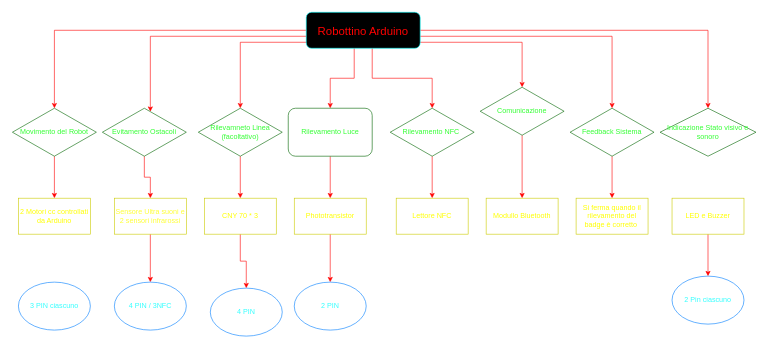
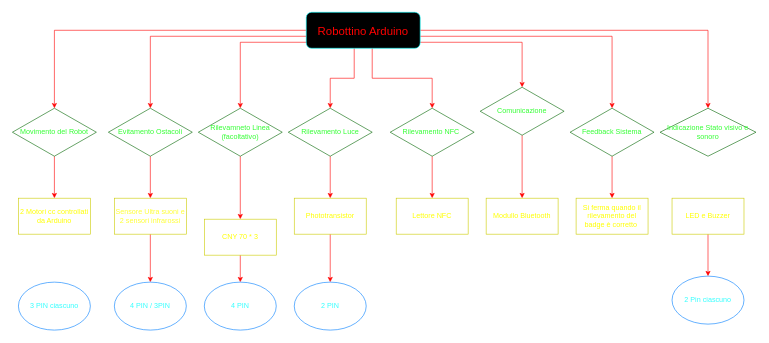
(144, 132) -> (150, 132)
(330, 132) -> (330, 132)
(240, 216) -> (240, 237)
(150, 306) -> (150, 306)
(246, 312) -> (240, 306)
